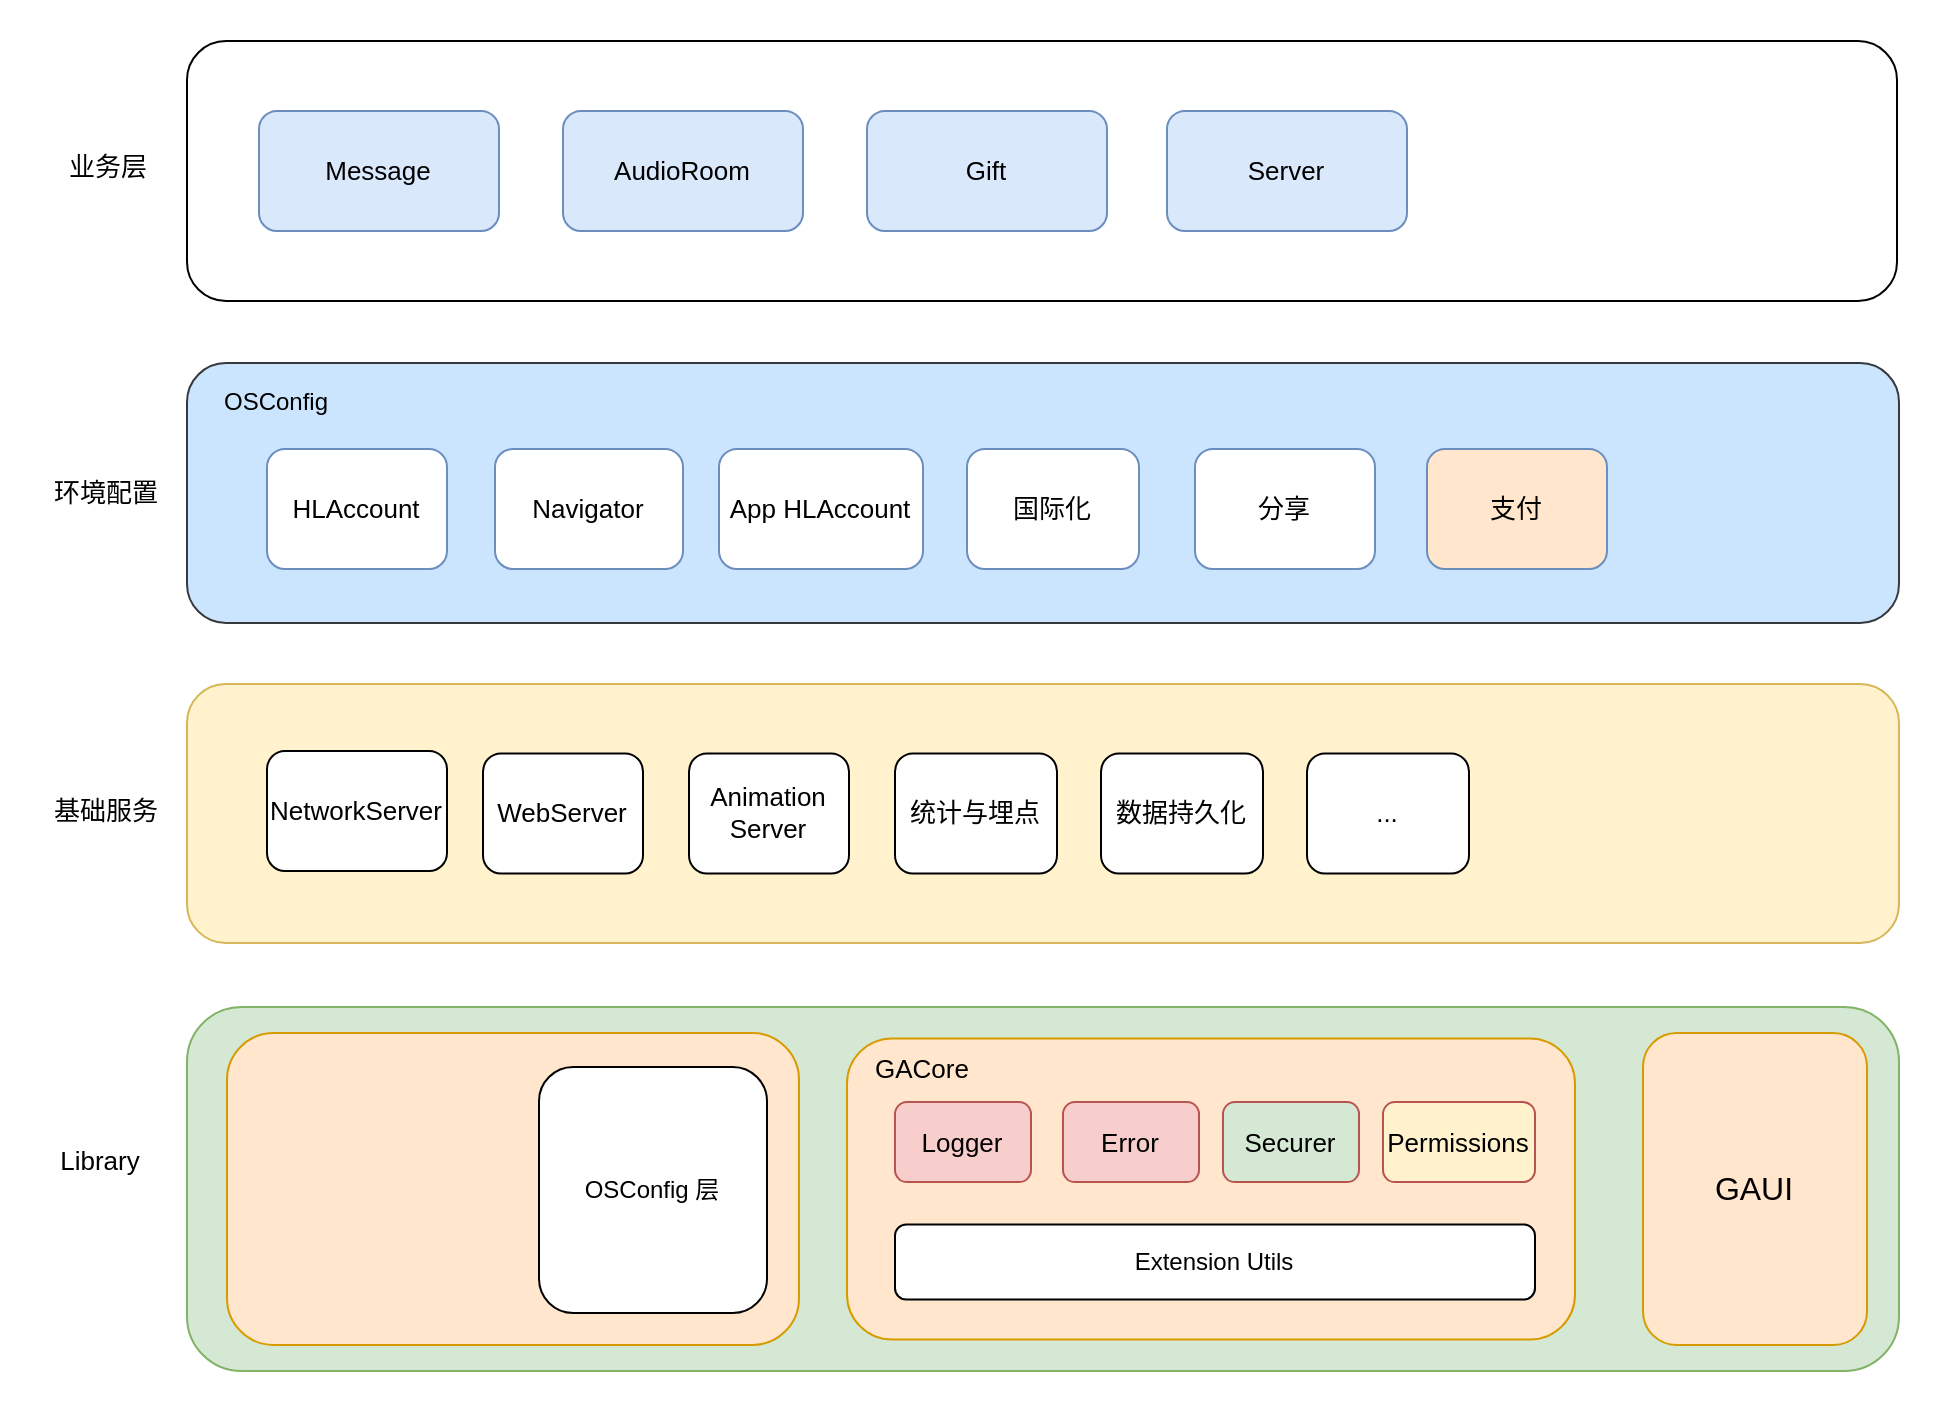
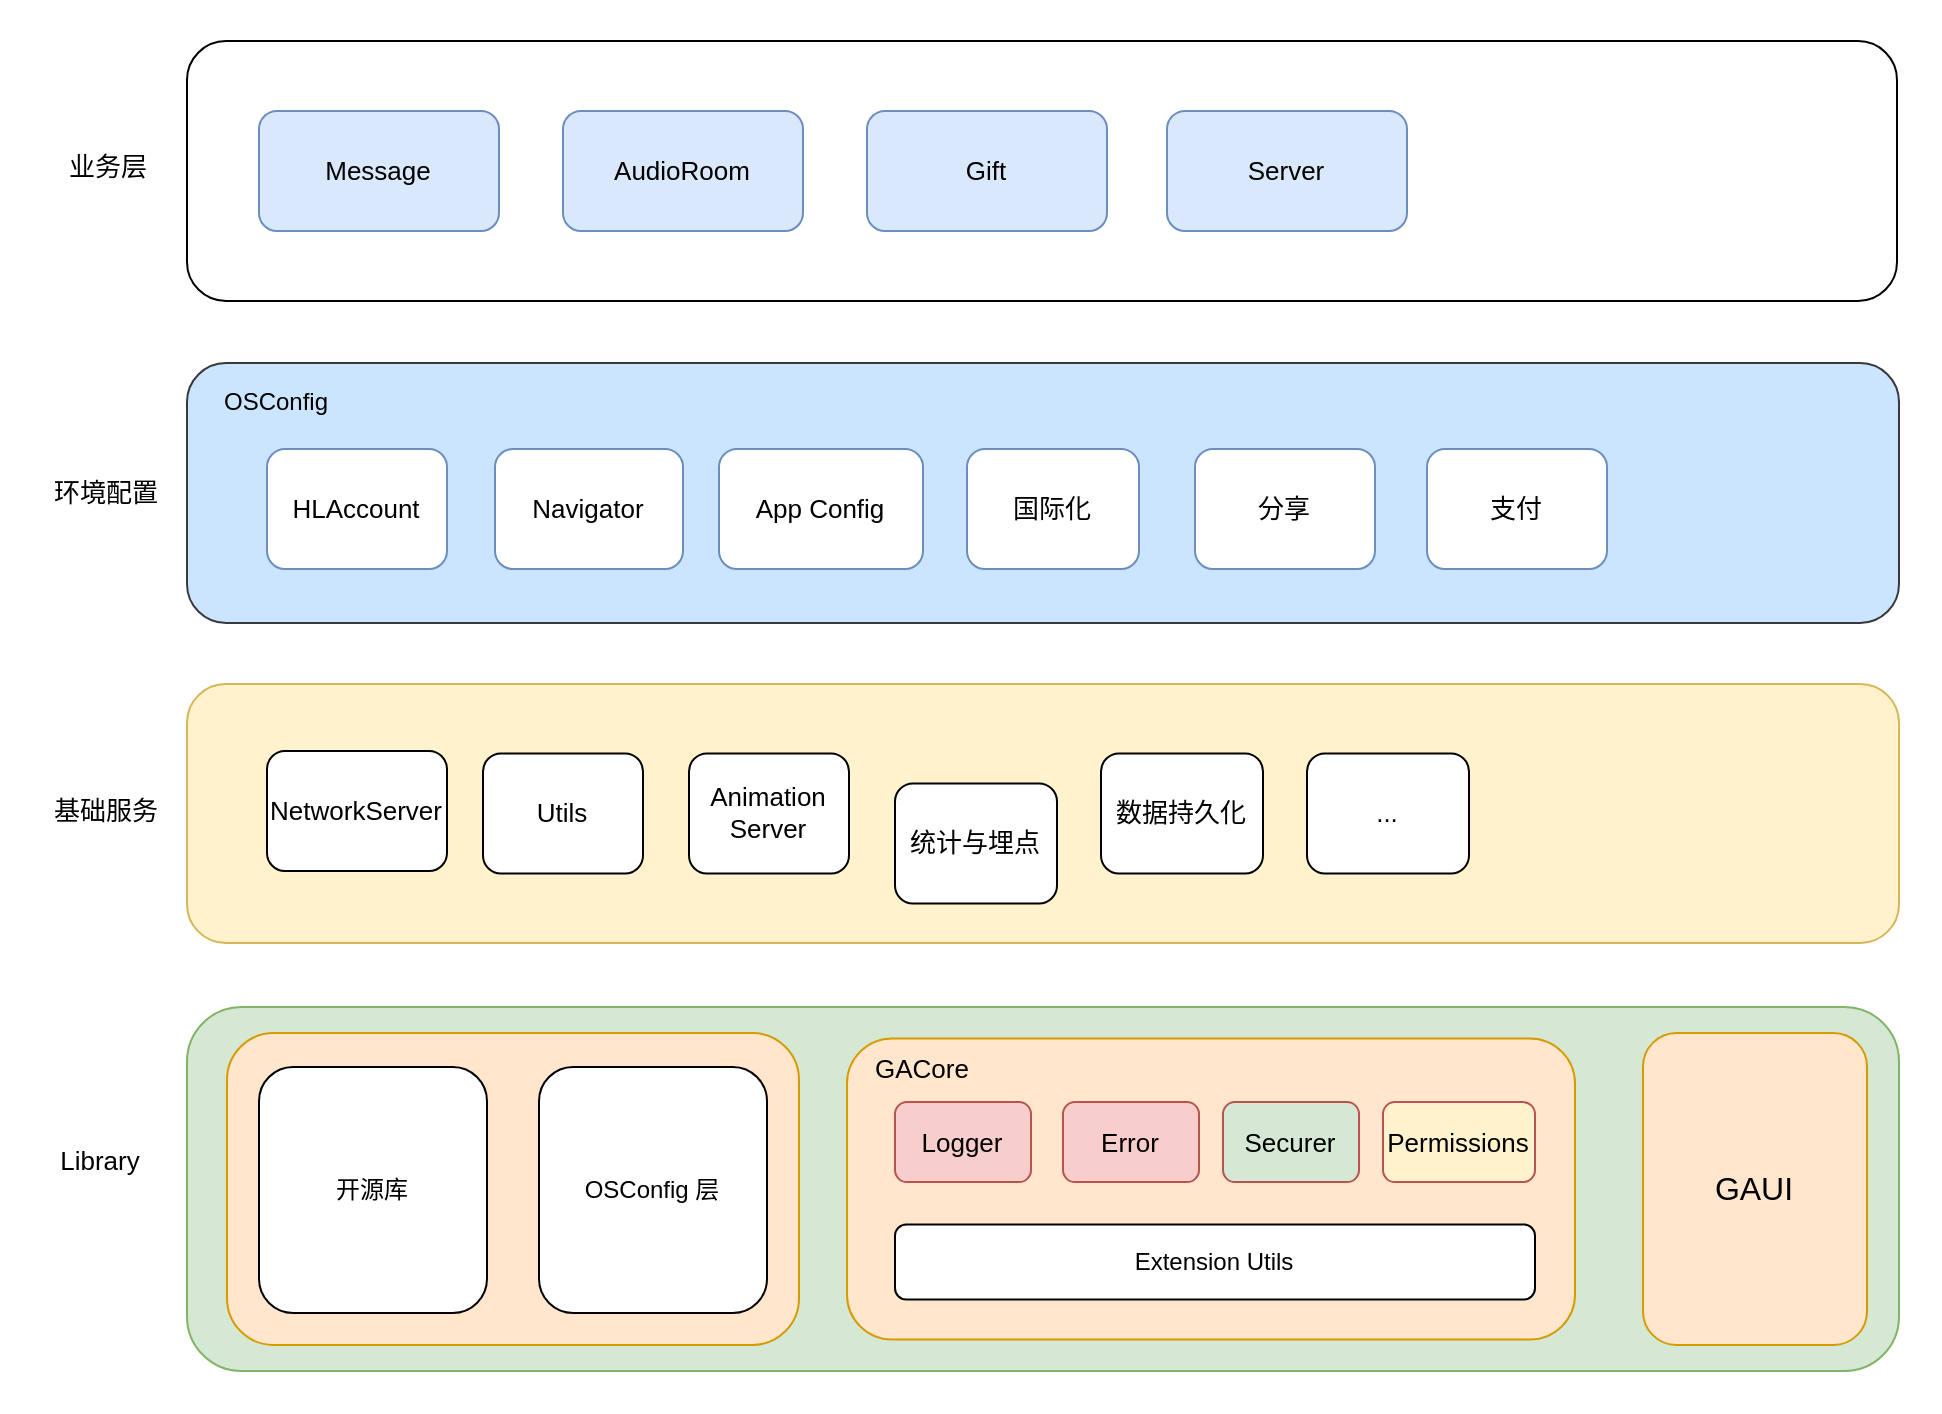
(821, 509) -> (821, 509)
(1517, 509) -> (1517, 509)
(563, 813) -> (563, 813)
(976, 814) -> (976, 844)
none -> (373, 1190)
